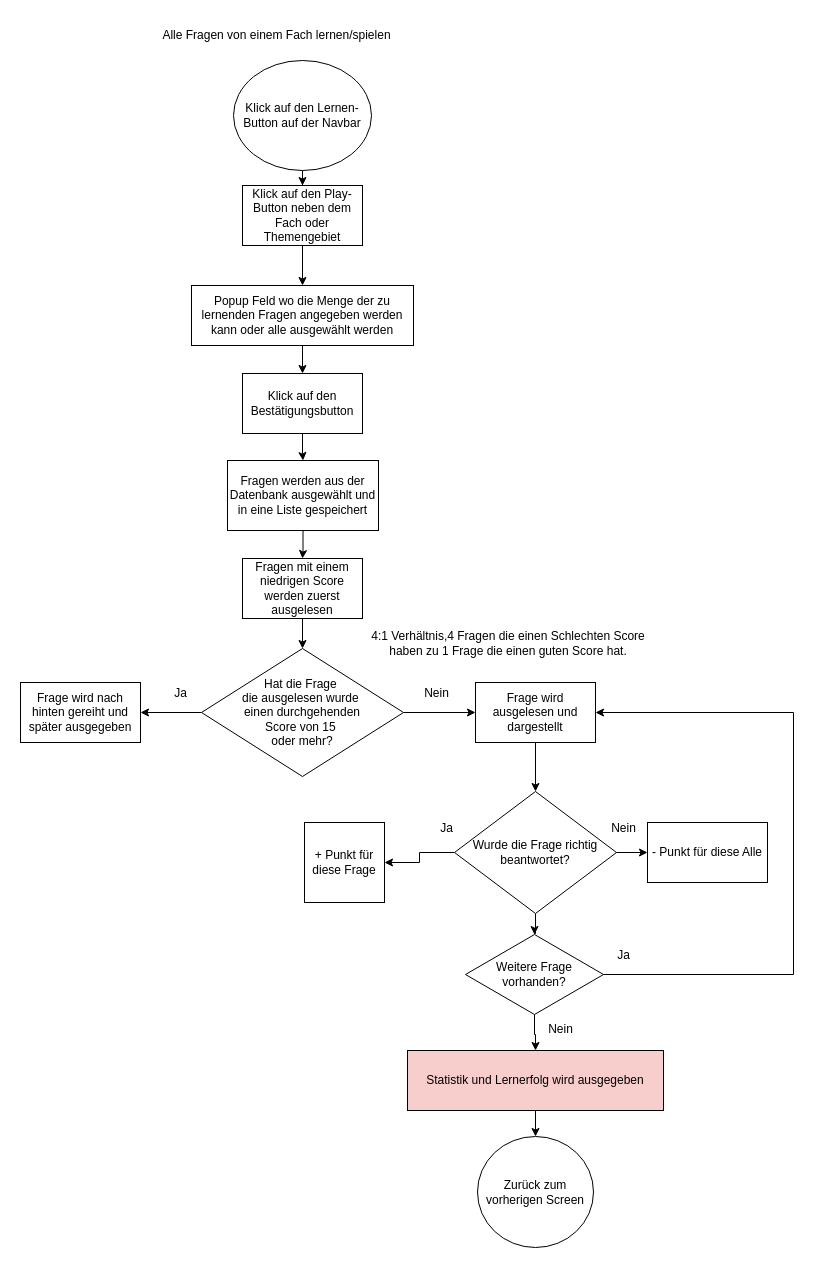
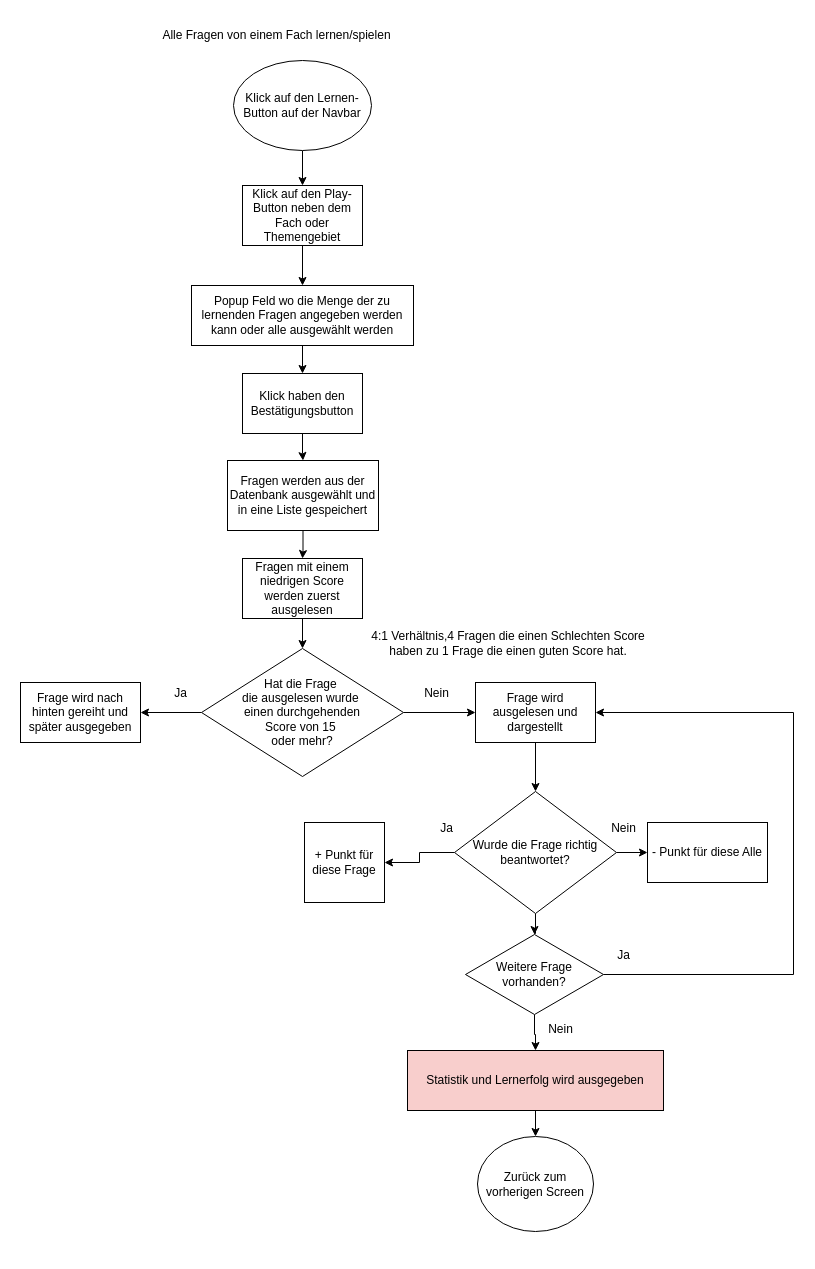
(303, 116) -> (303, 106)
(303, 404) -> (303, 404)
(536, 1192) -> (536, 1184)
